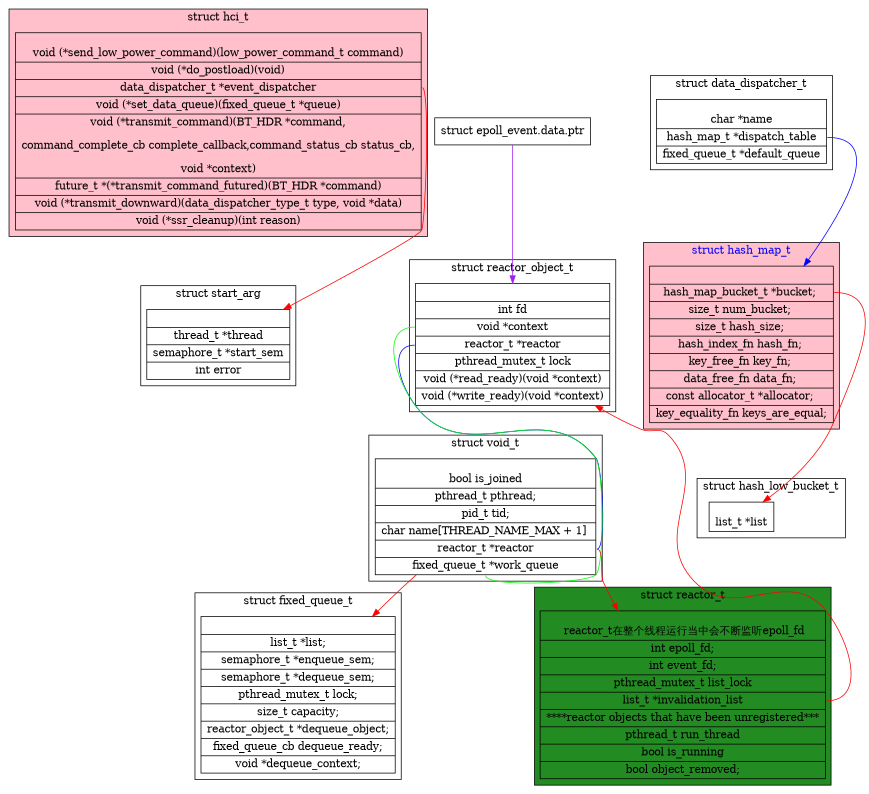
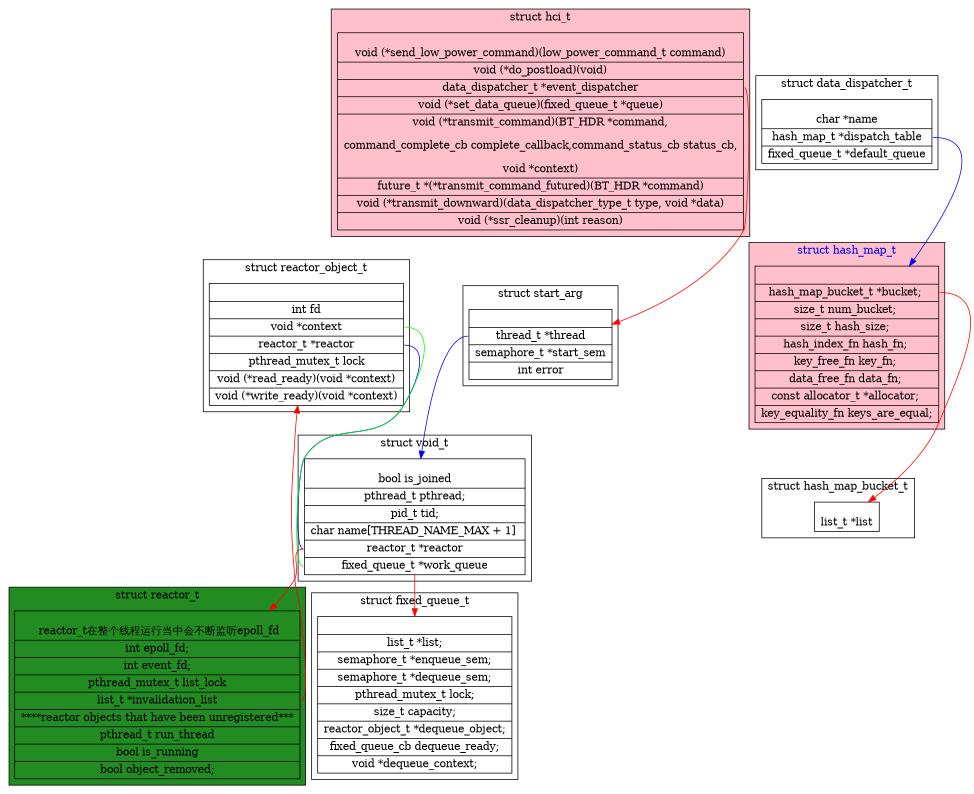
(513, 131) -> none
none -> (435, 388)
(771, 487) -> (838, 487)
